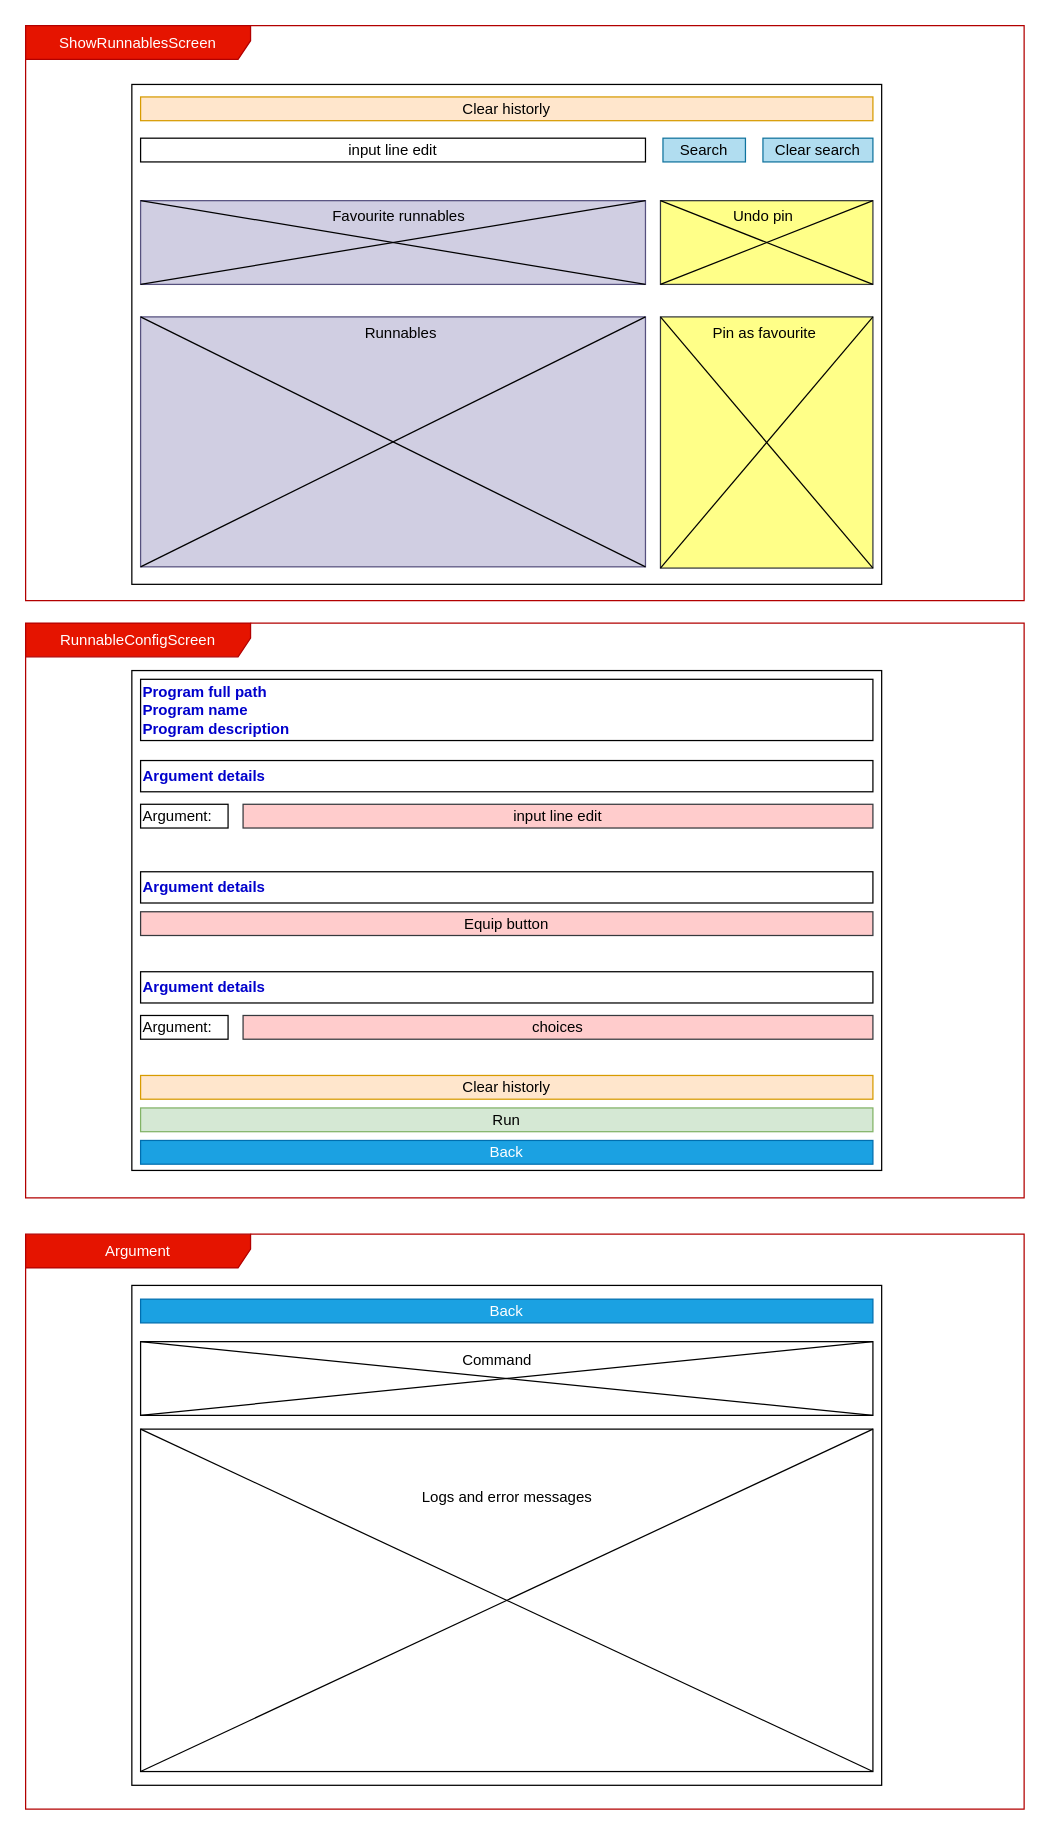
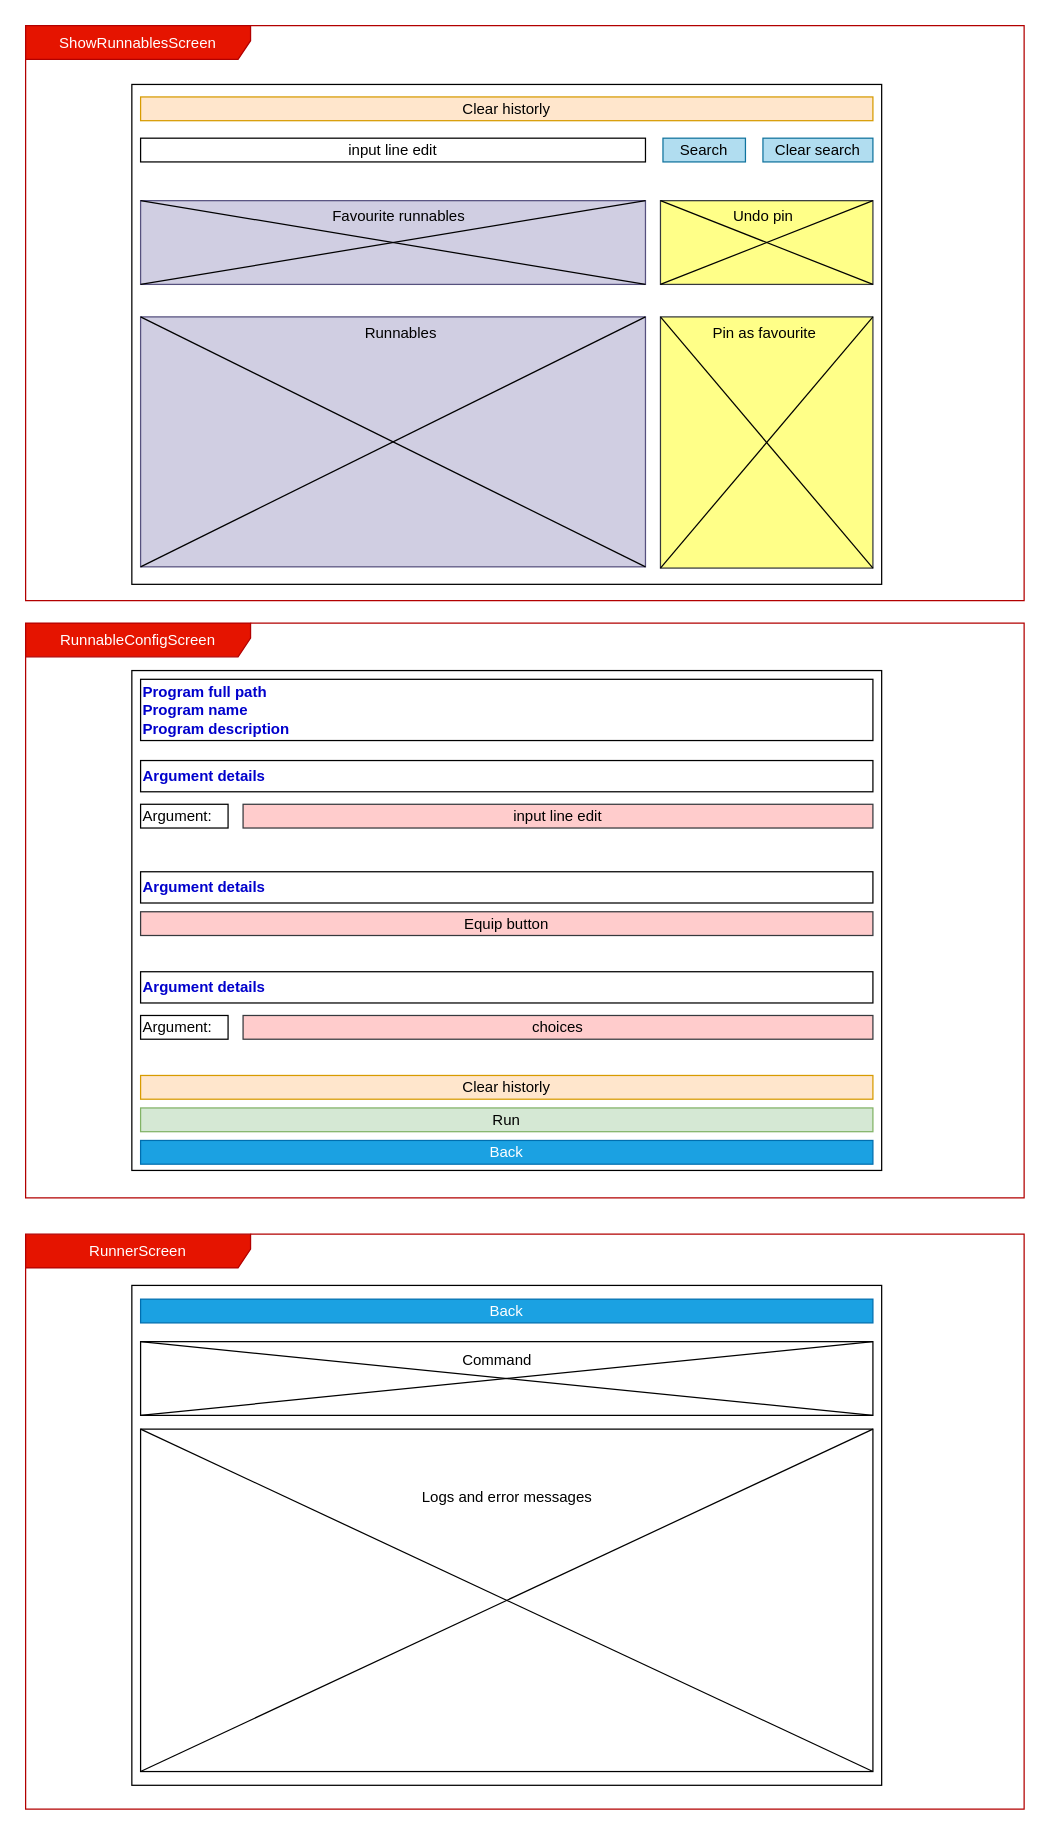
(138, 1252) -> (138, 1252)
